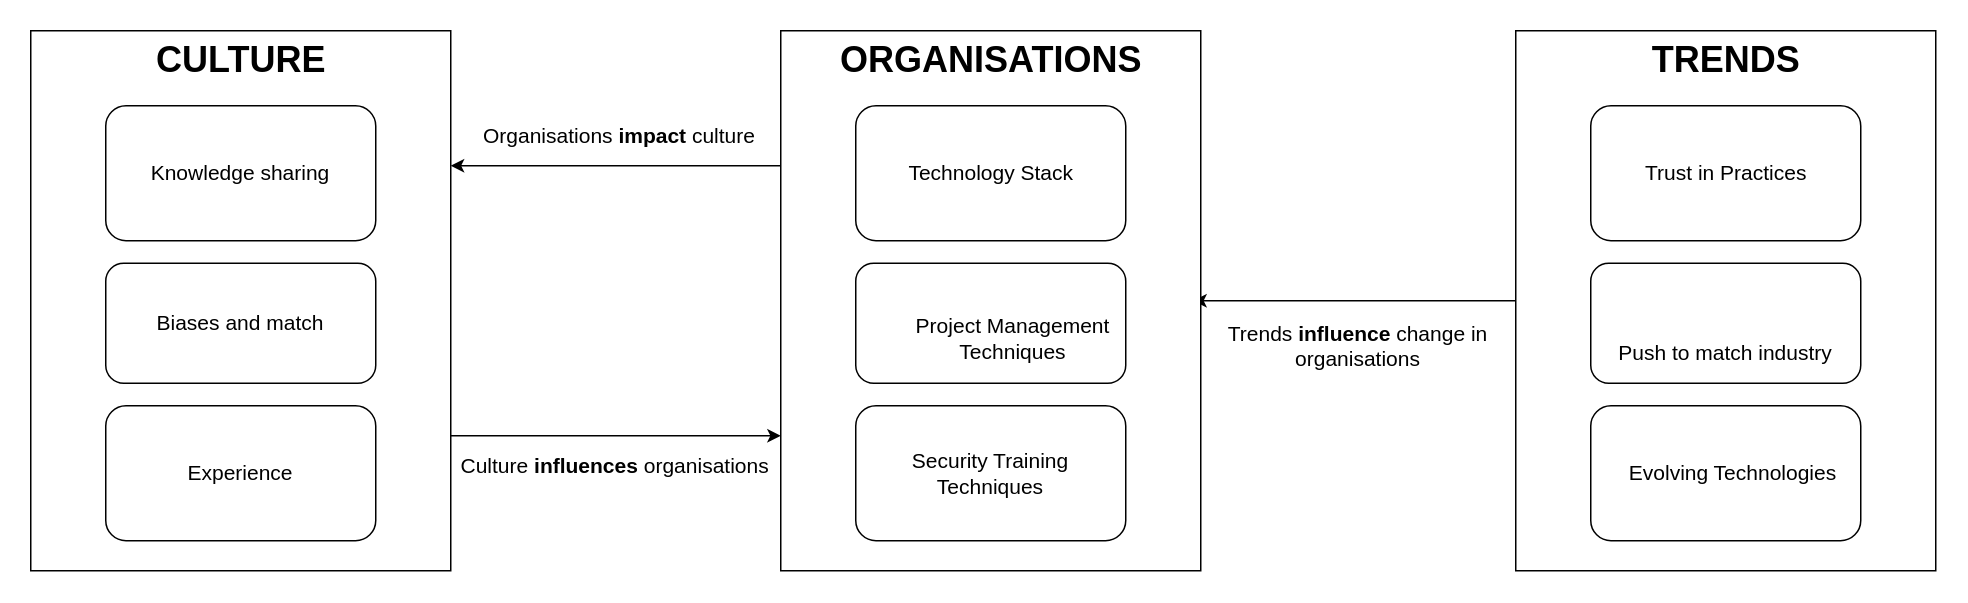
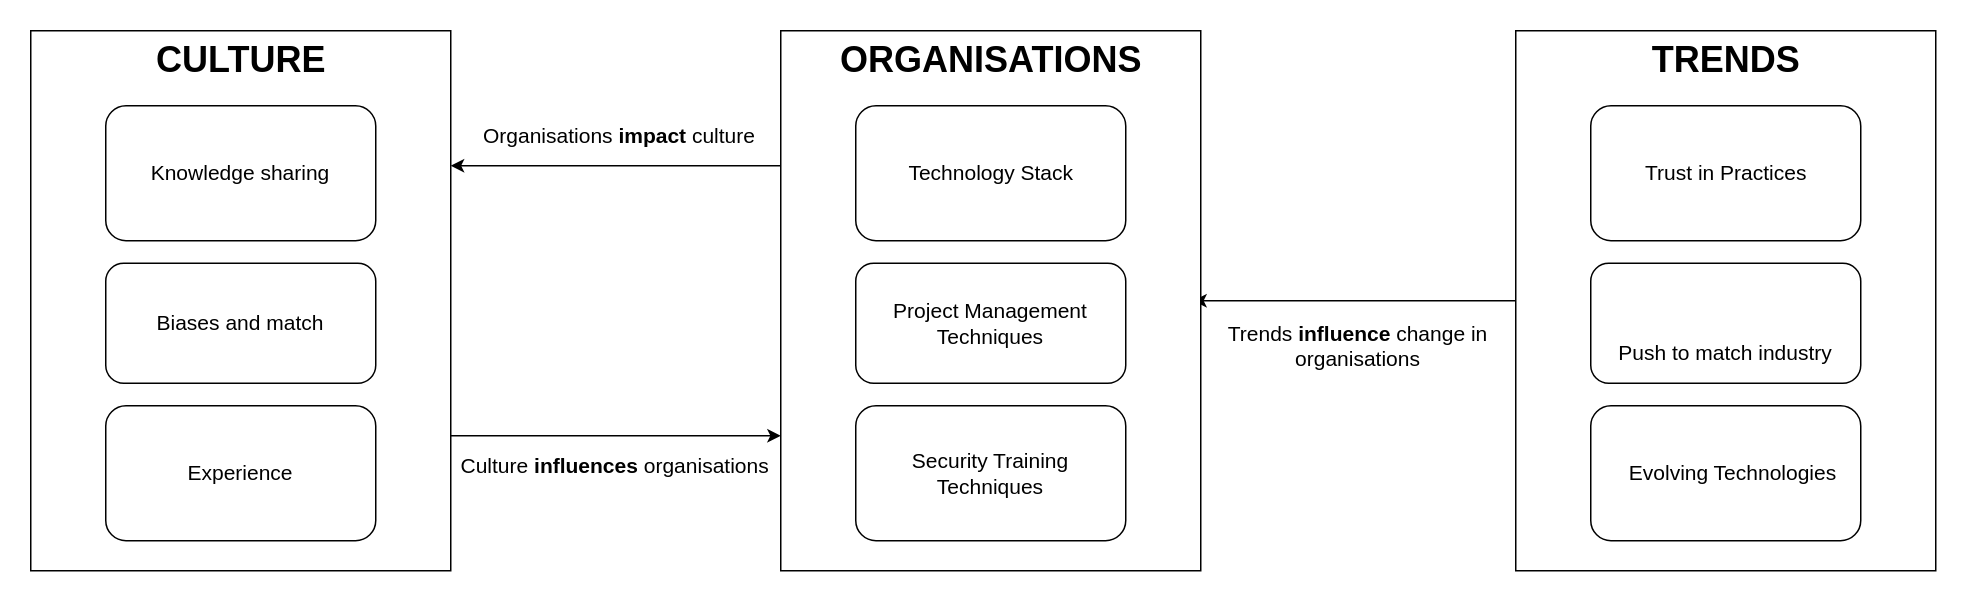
(1013, 338) -> (991, 323)
